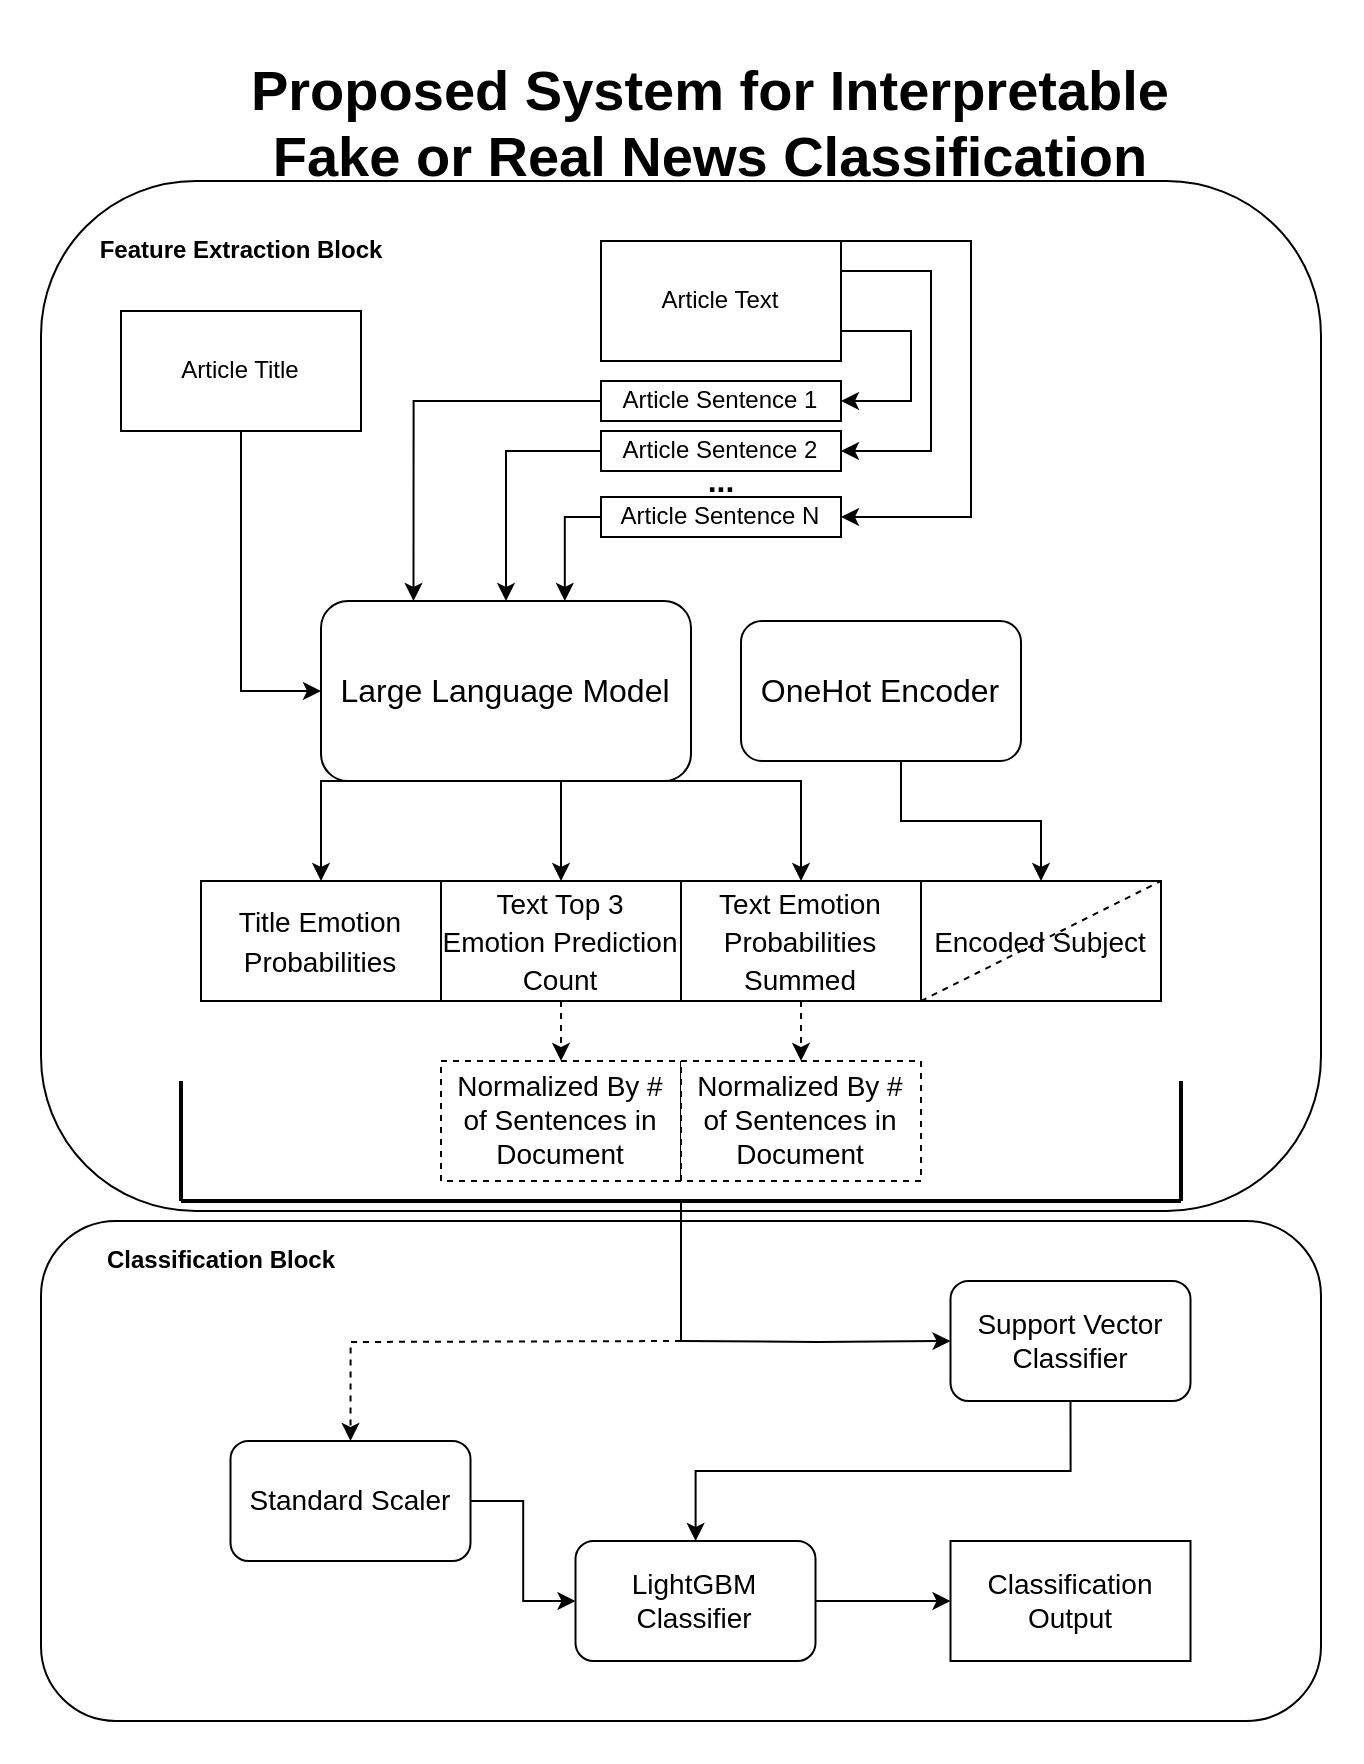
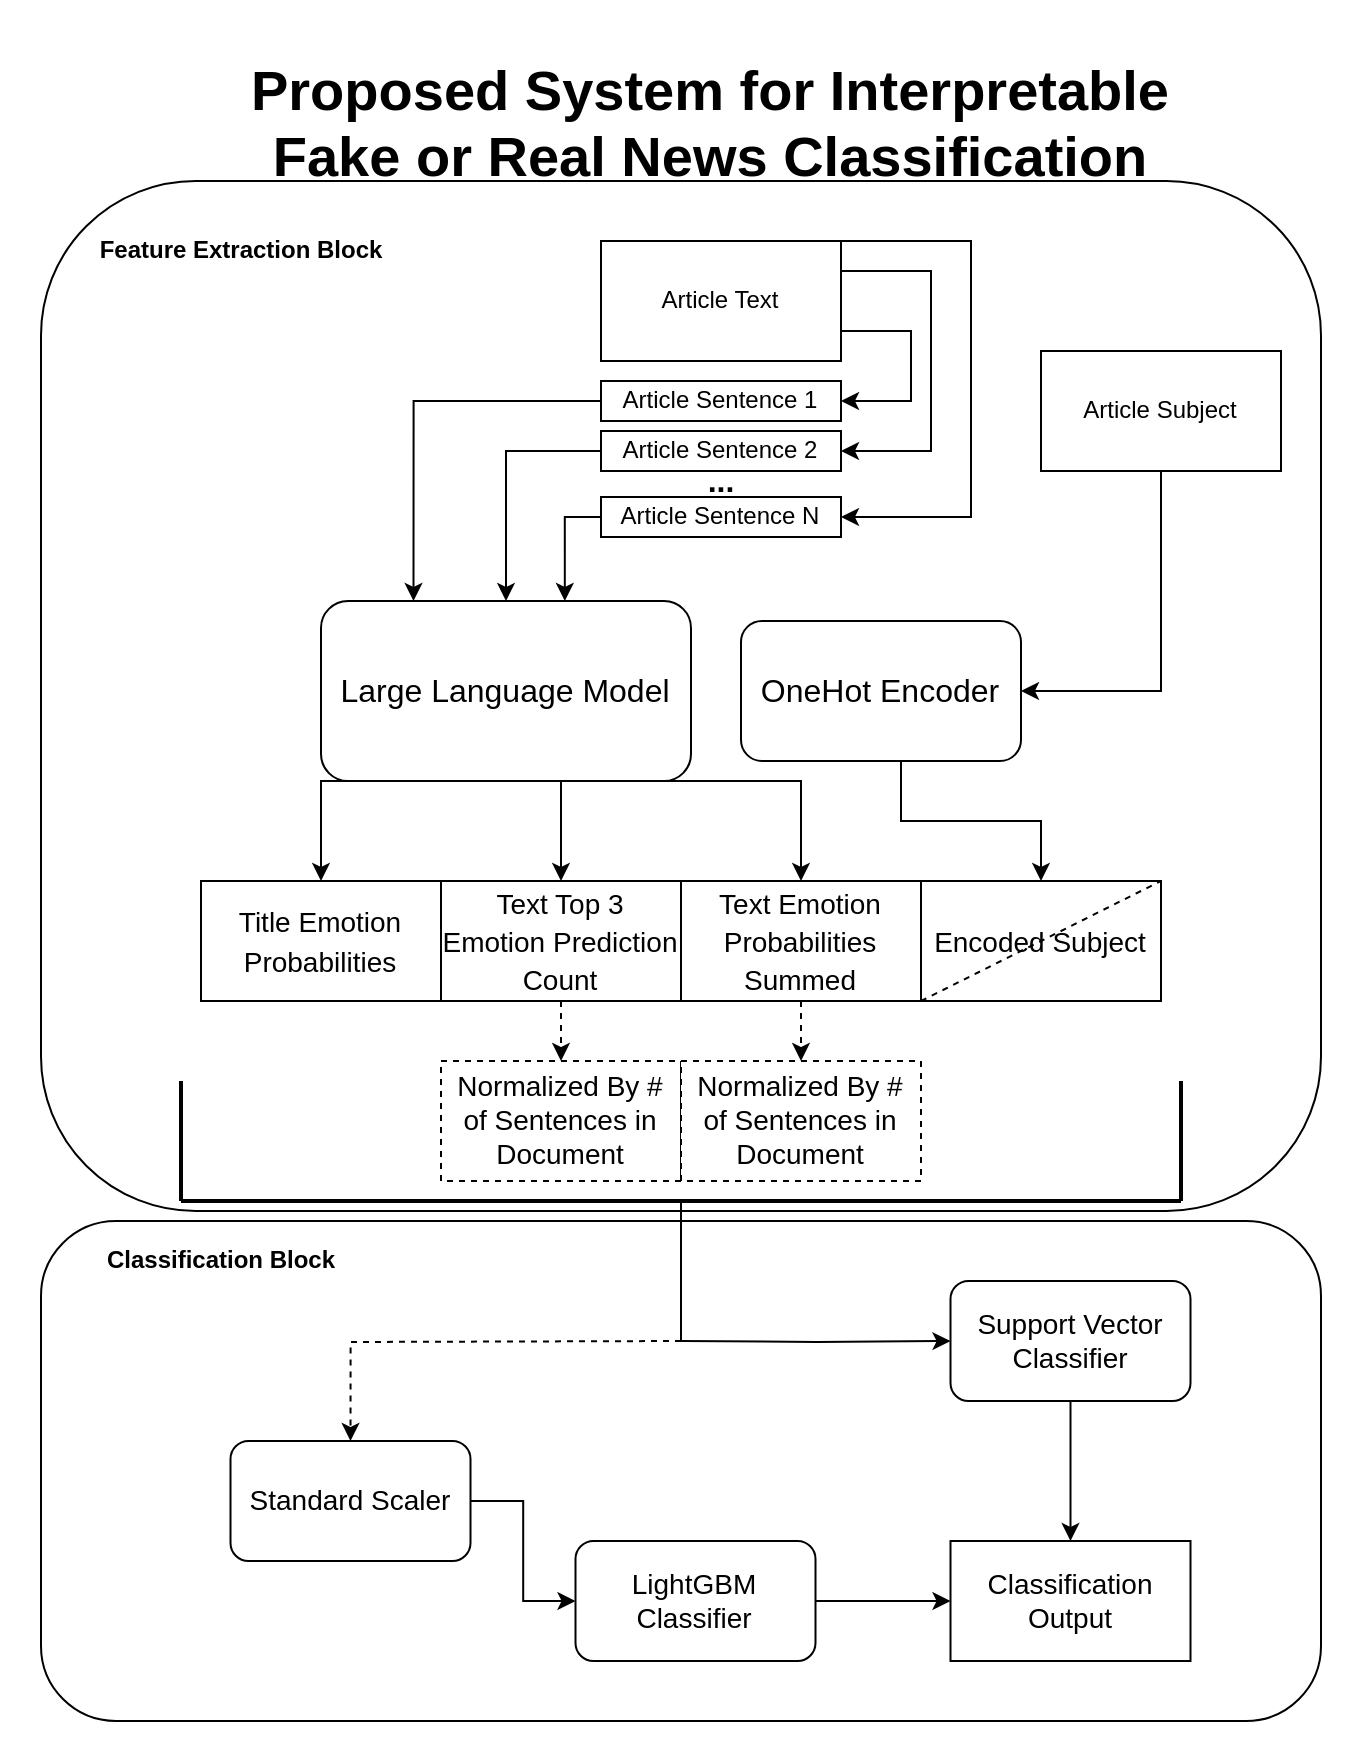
(241, 371) -> none
none -> (1161, 411)
(241, 594) -> none
none -> (1161, 644)
(856, 1471) -> (1071, 1498)
